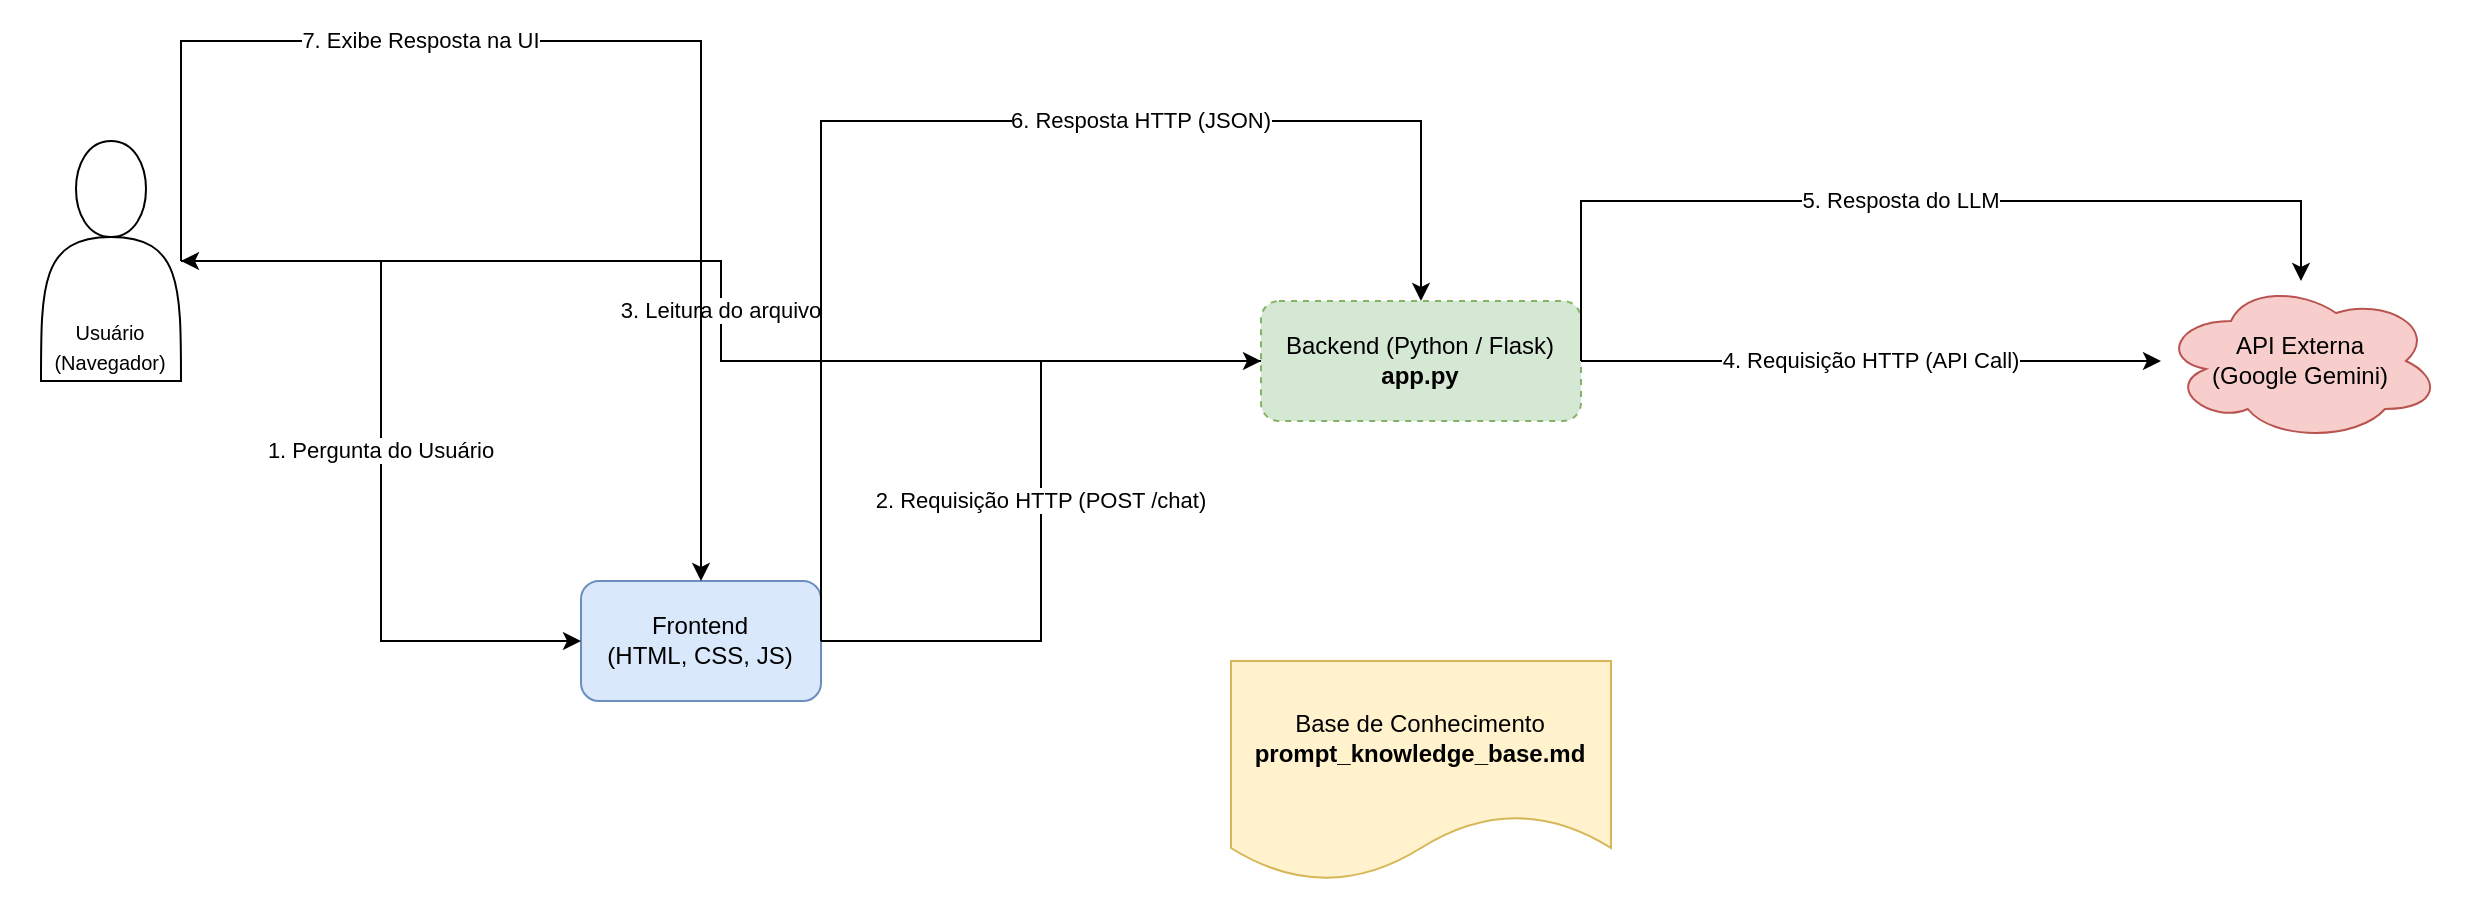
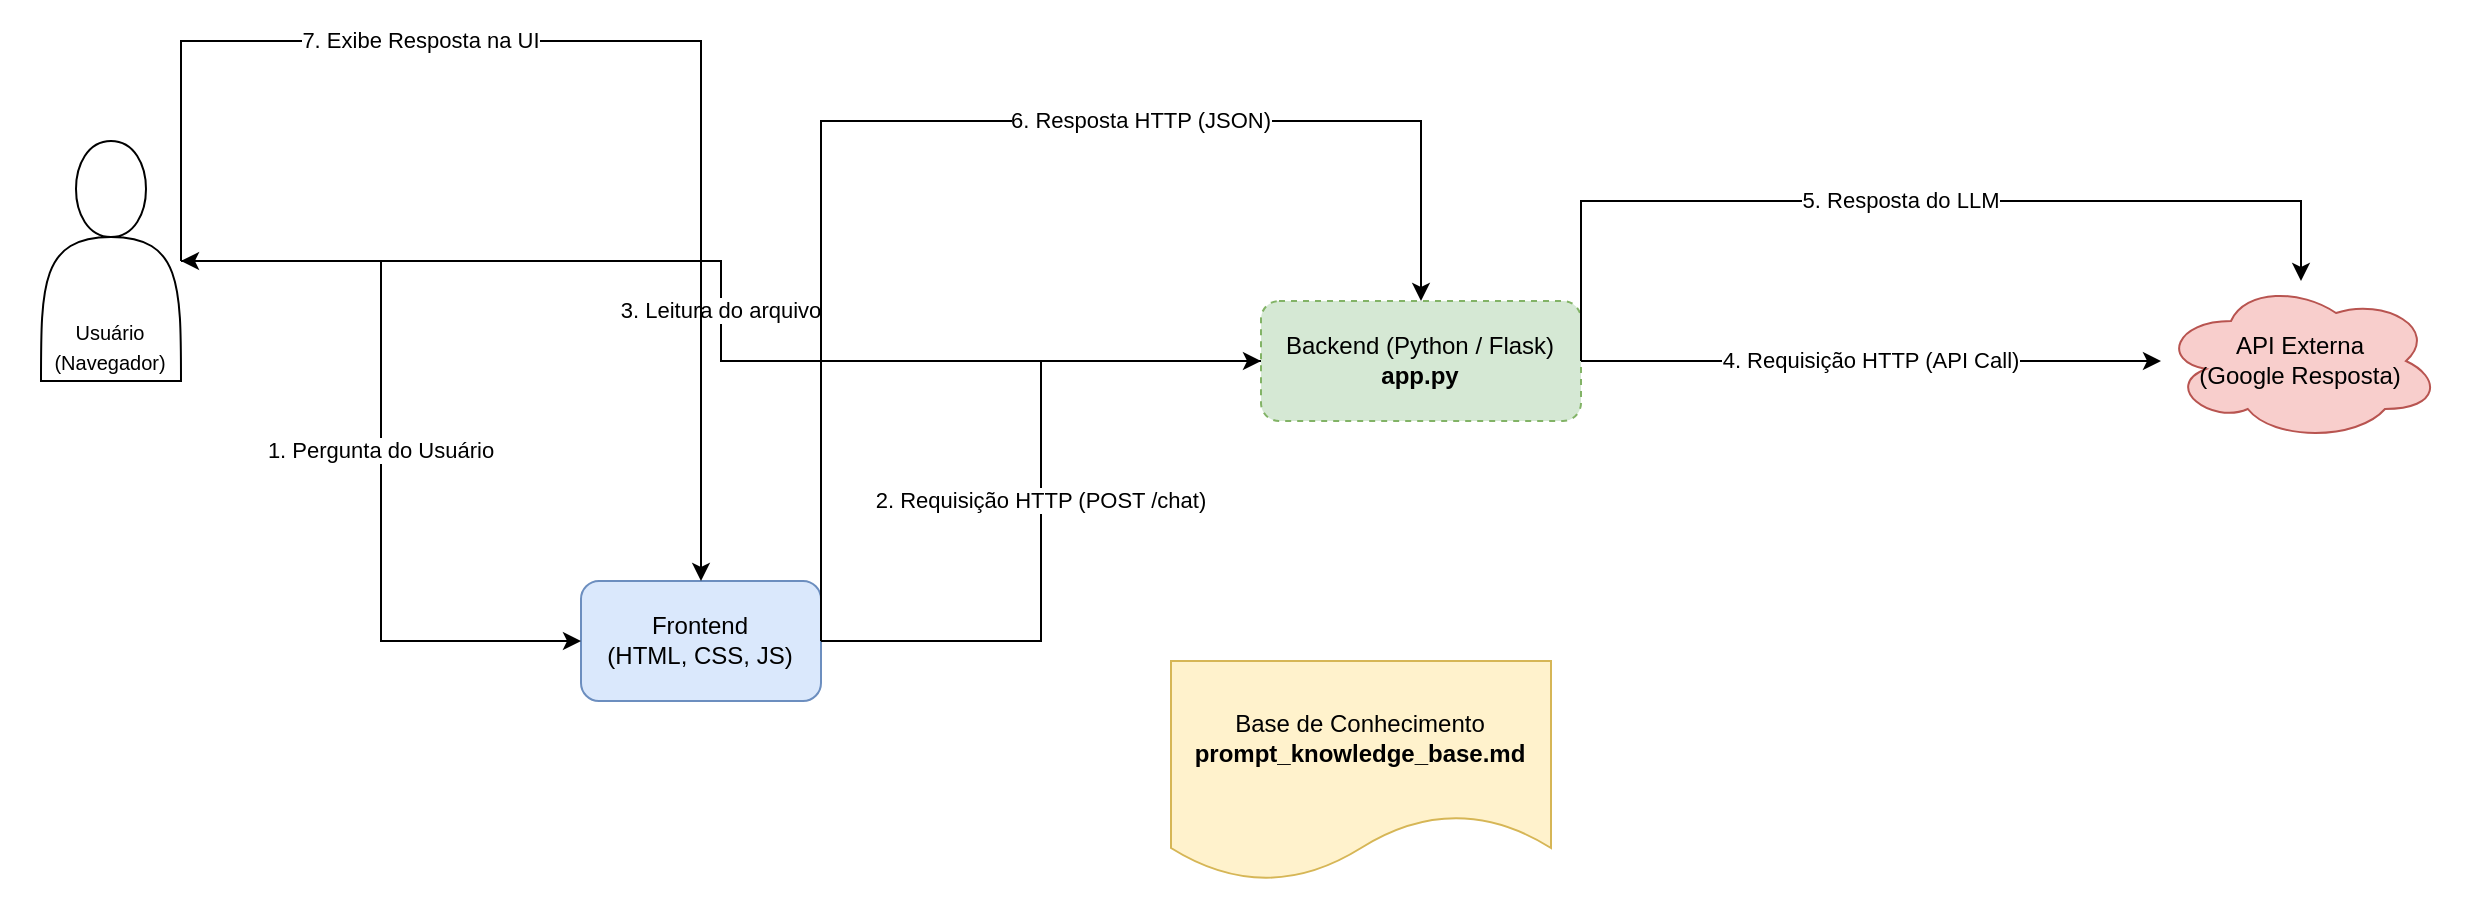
(2301, 361) -> (2301, 361)
(1421, 771) -> (1361, 771)
